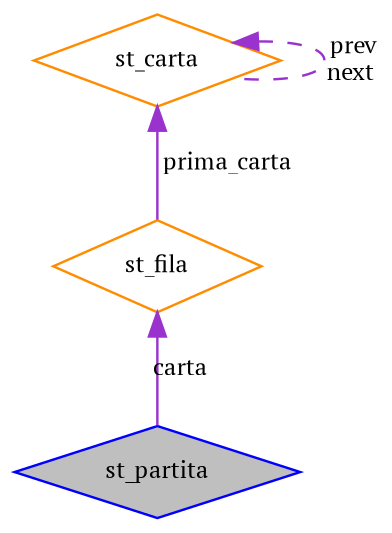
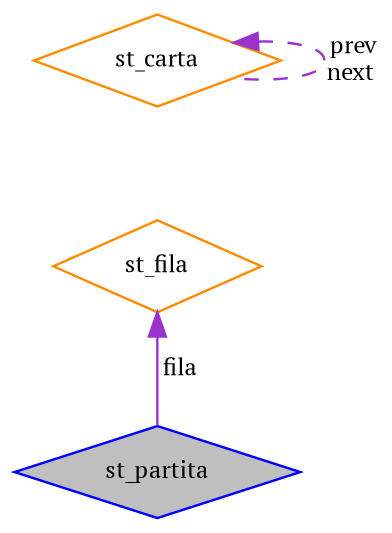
(157, 175) -> none
(178, 369) -> (178, 369)
